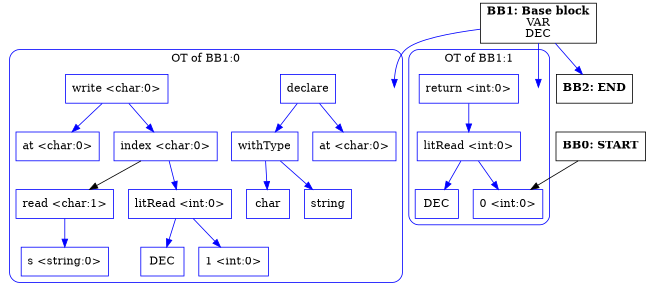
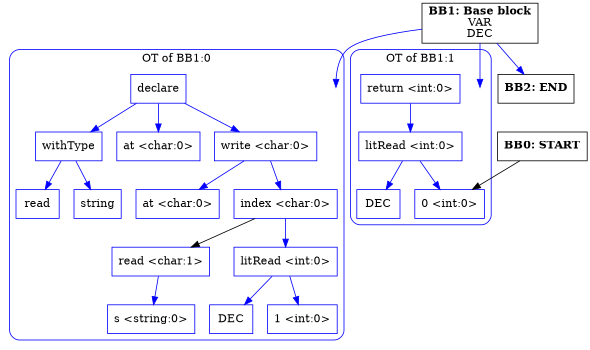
none -> (208, 116)
(268, 204) -> (38, 204)
